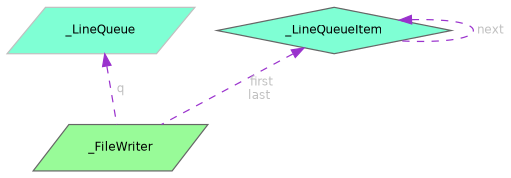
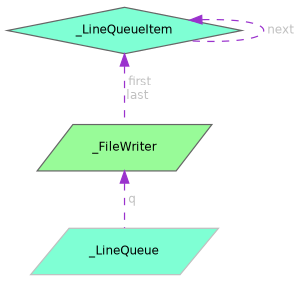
(112, 95) -> (125, 206)
